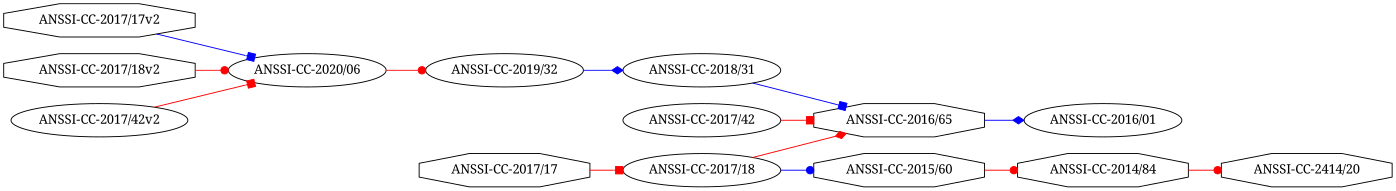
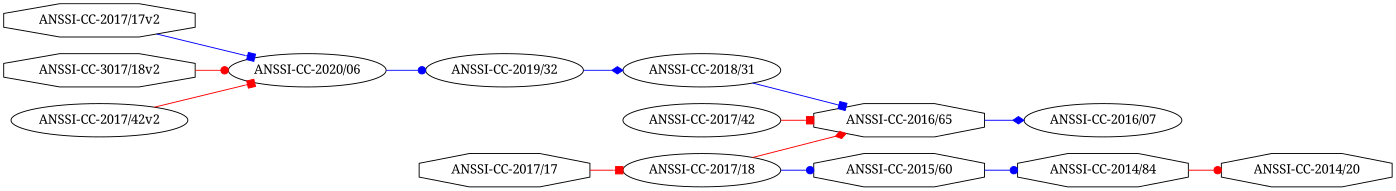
(99, 70) -> (99, 70)
(402, 70) -> (402, 70)
(1103, 120) -> (1103, 120)
(997, 170) -> (997, 170)
(1307, 170) -> (1307, 170)
